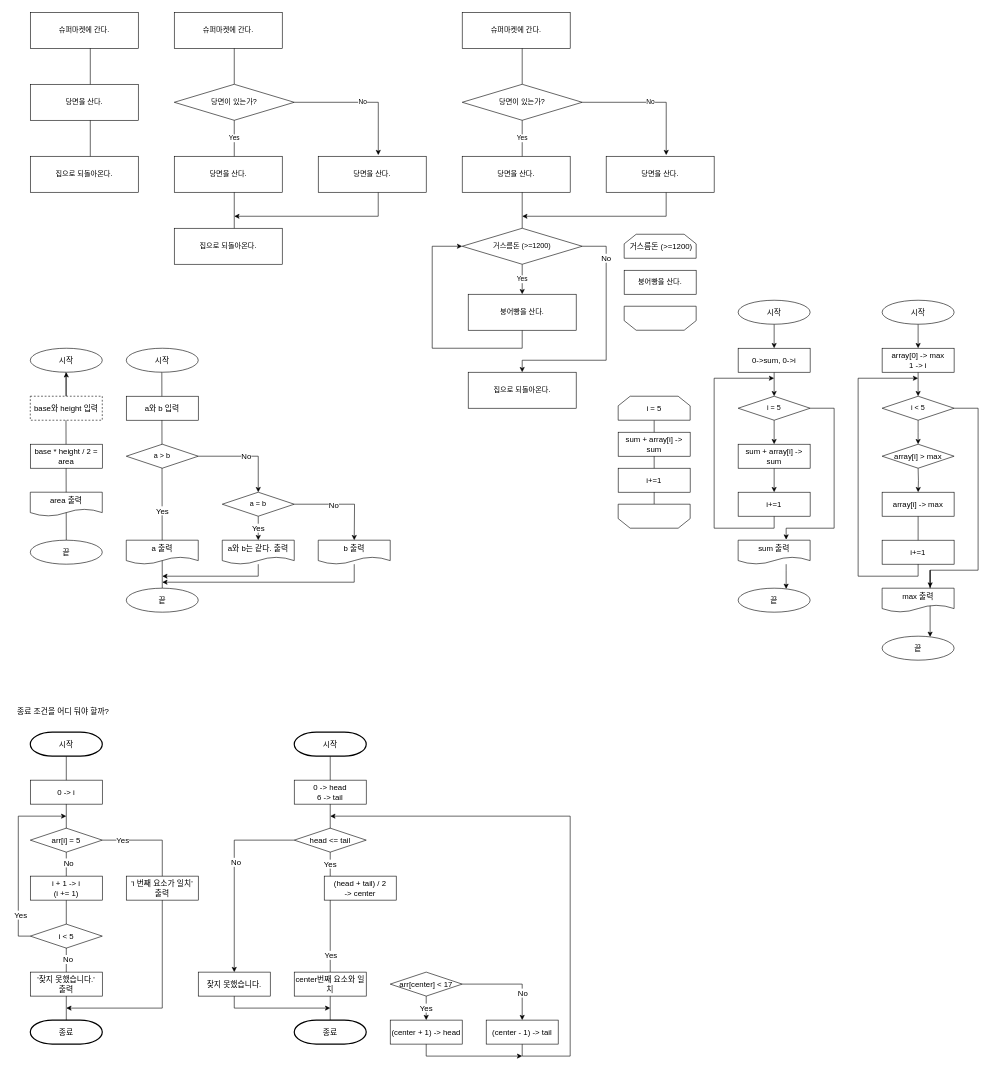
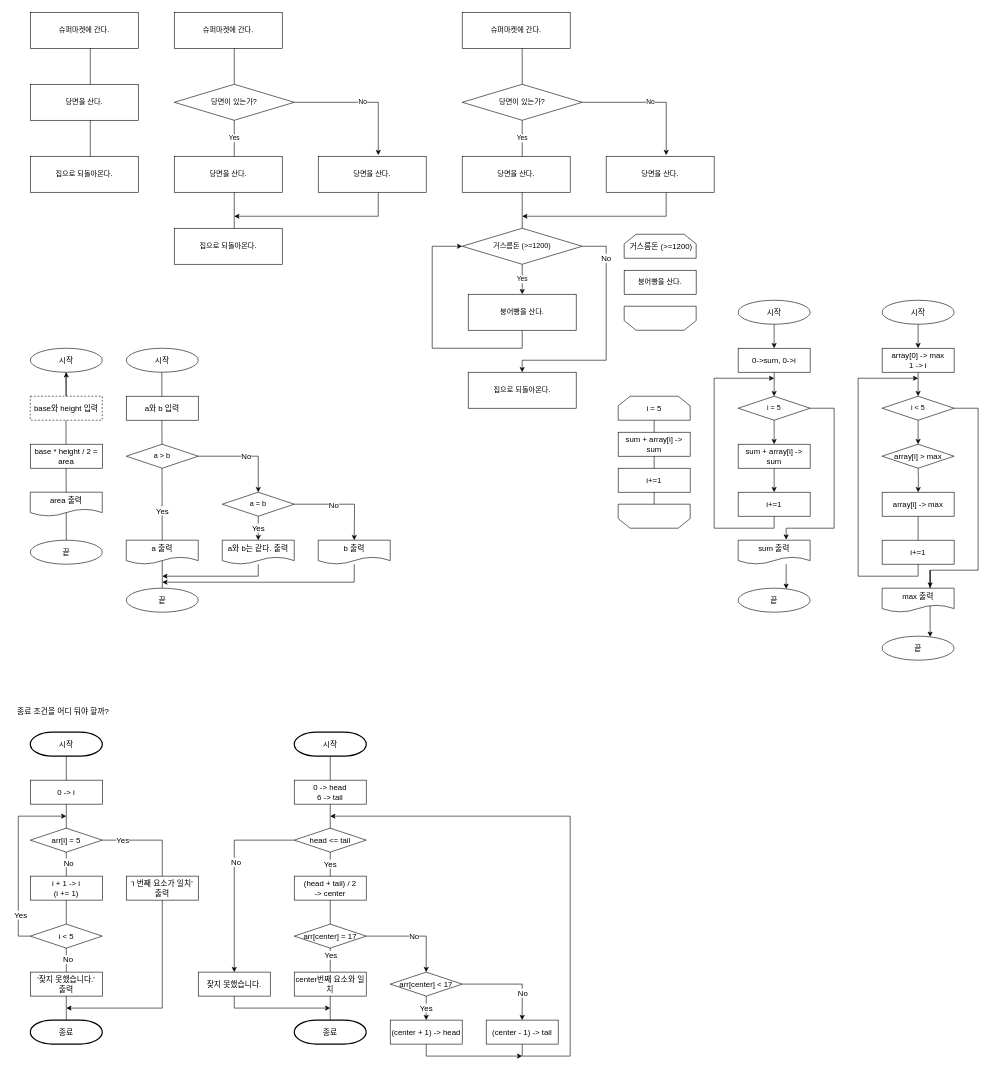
(360, 888) -> (330, 888)
none -> (330, 936)
none -> (414, 936)
